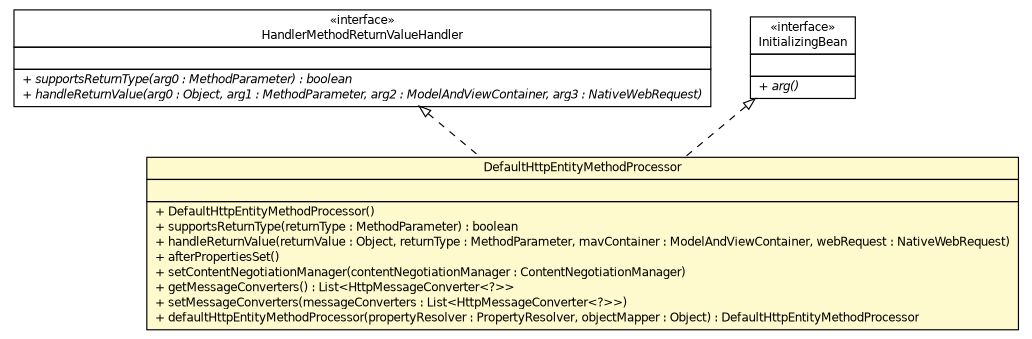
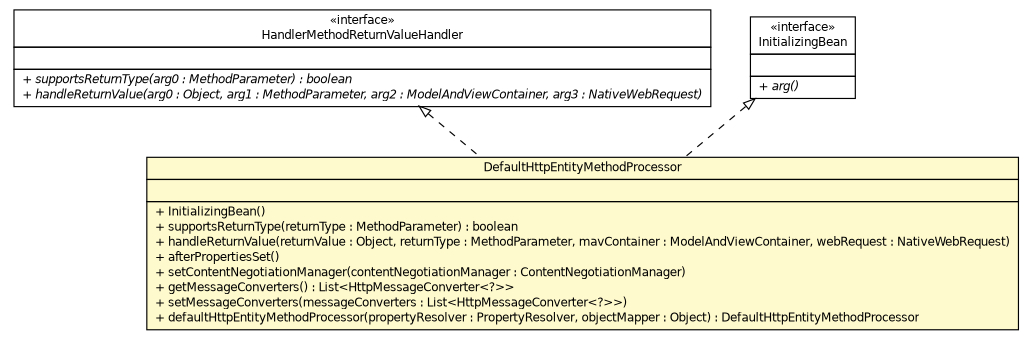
(265, 212) -> (210, 212)
